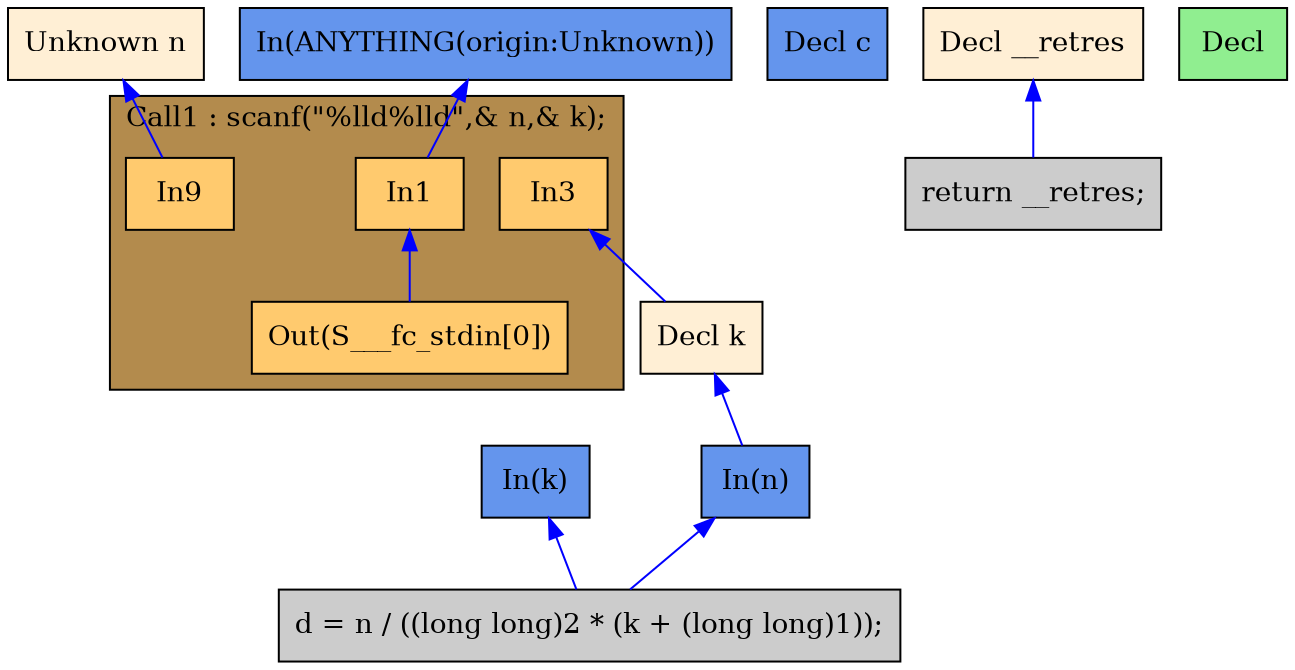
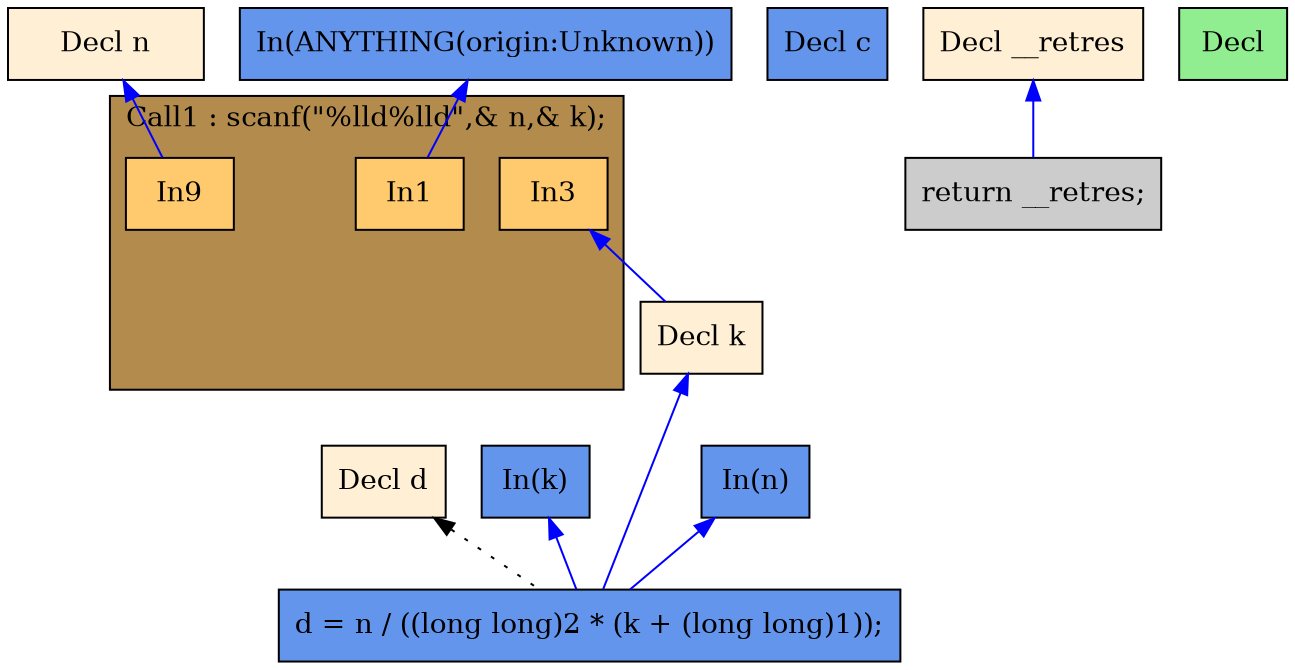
(106, 44) -> (106, 44)
(410, 338) -> none
(732, 419) -> (642, 491)
none -> (384, 482)
(590, 626) -> (590, 626)
